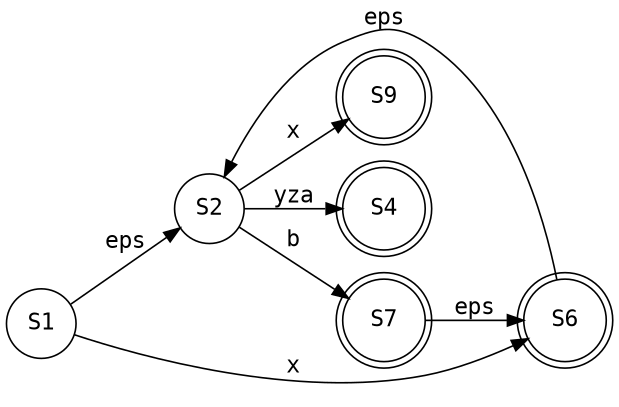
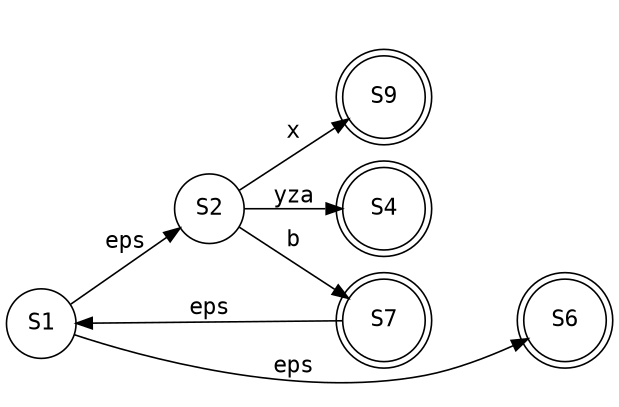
(435, 50) -> none
(466, 320) -> (217, 322)
(293, 366) -> (293, 366)
